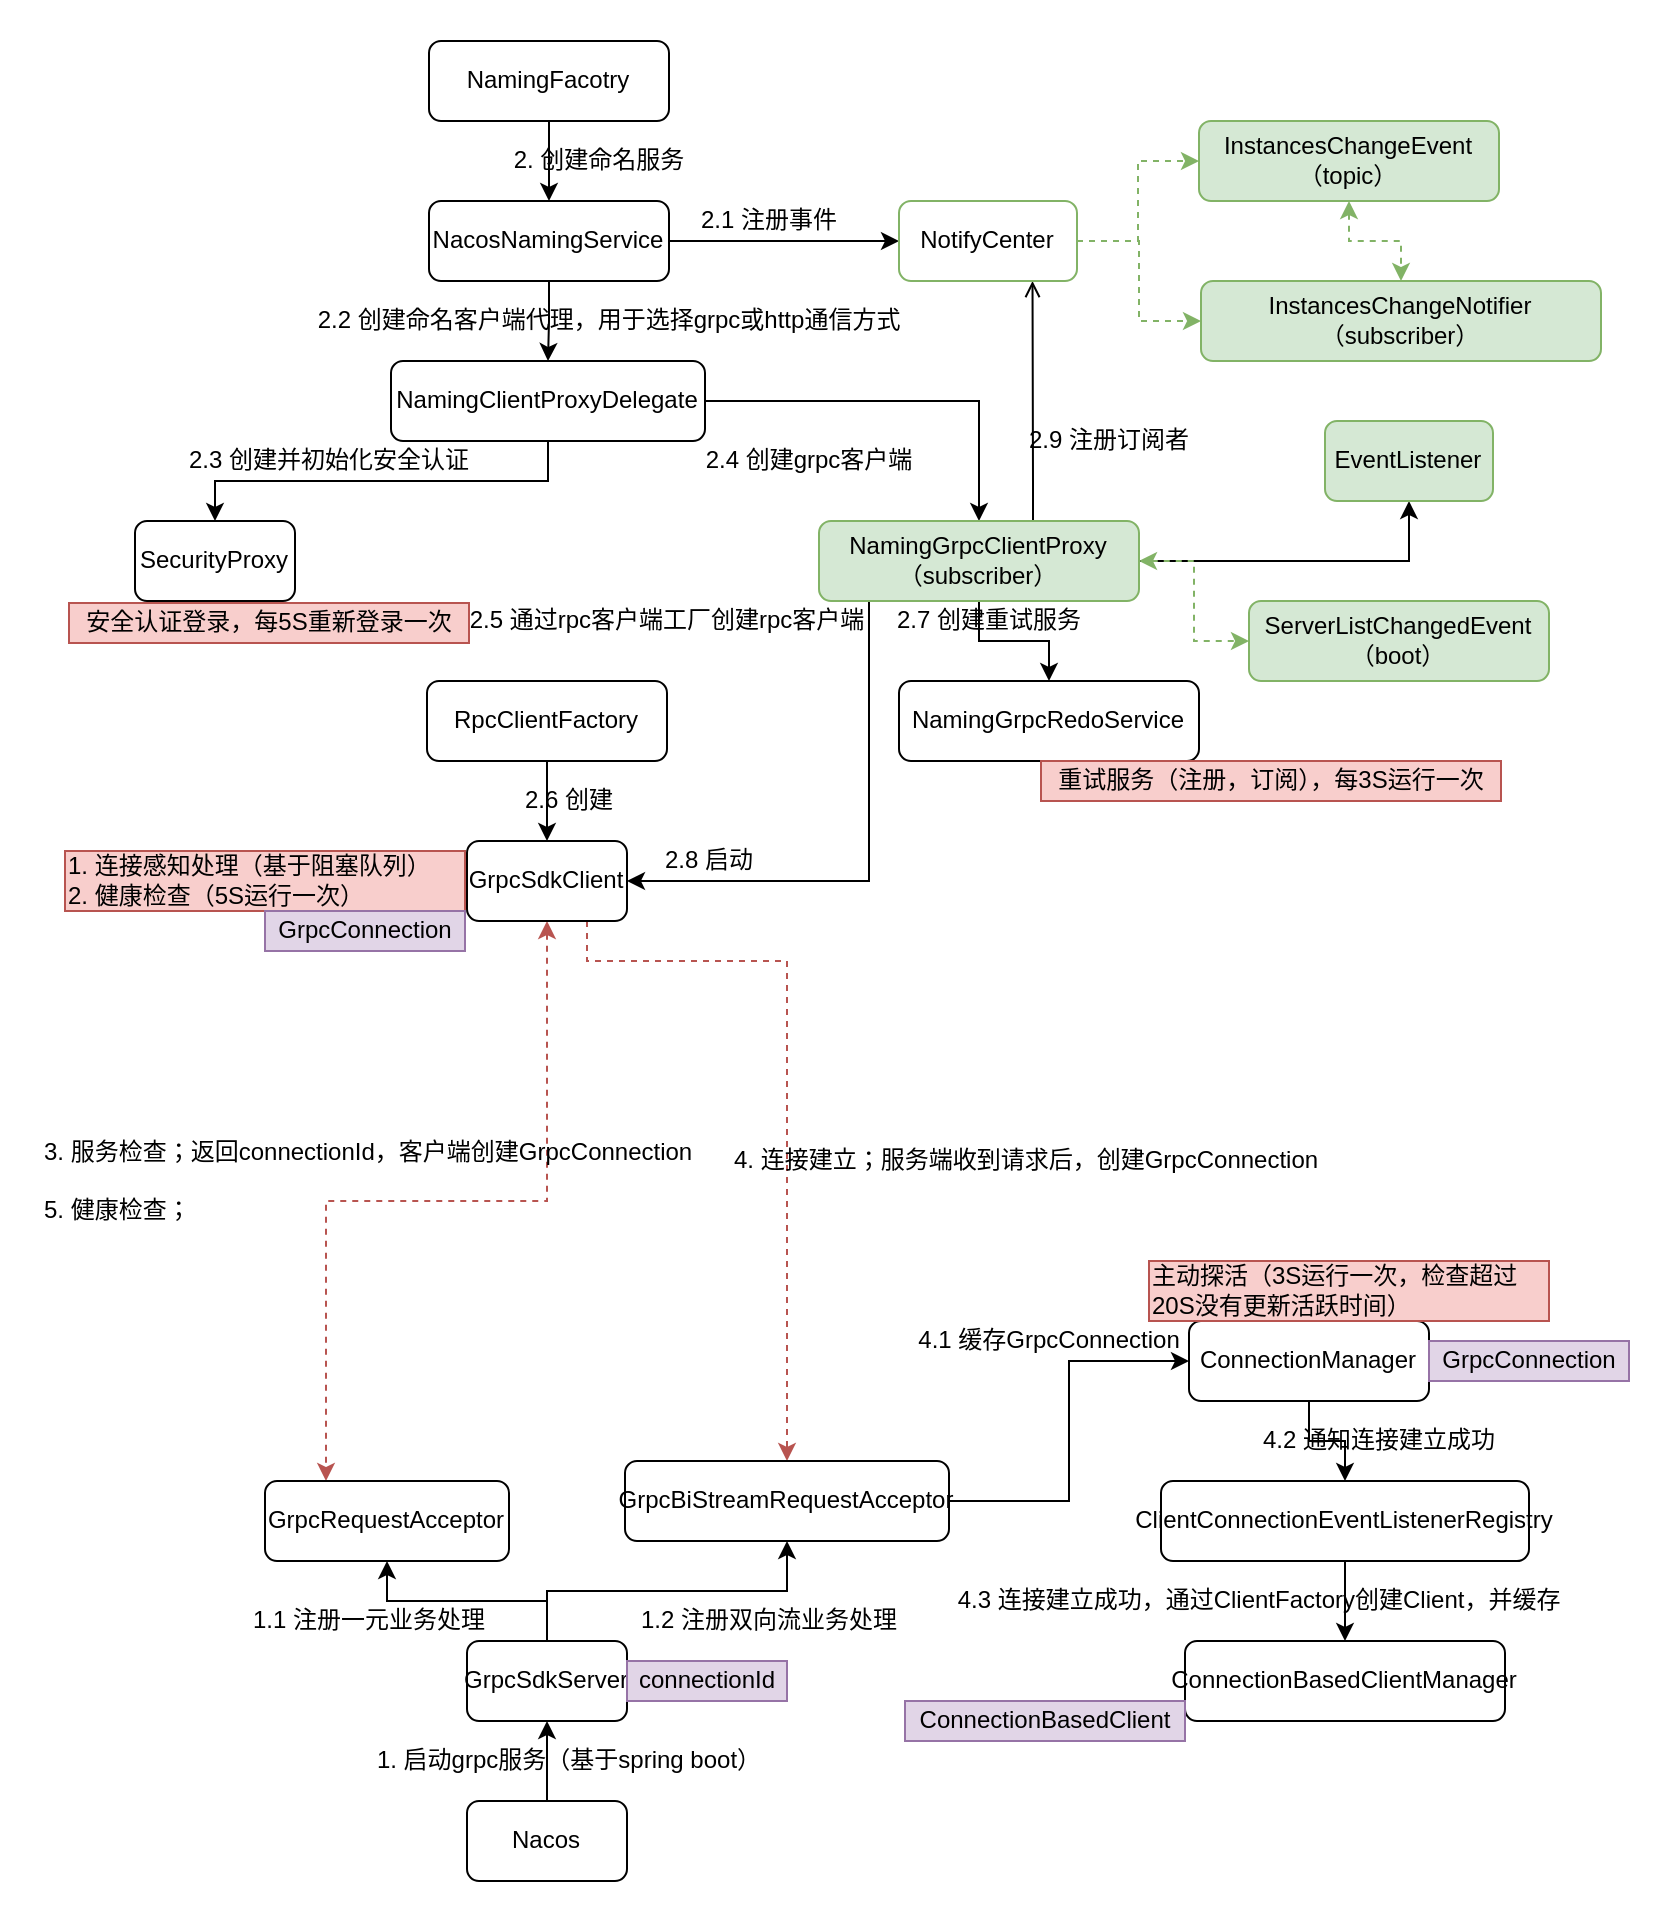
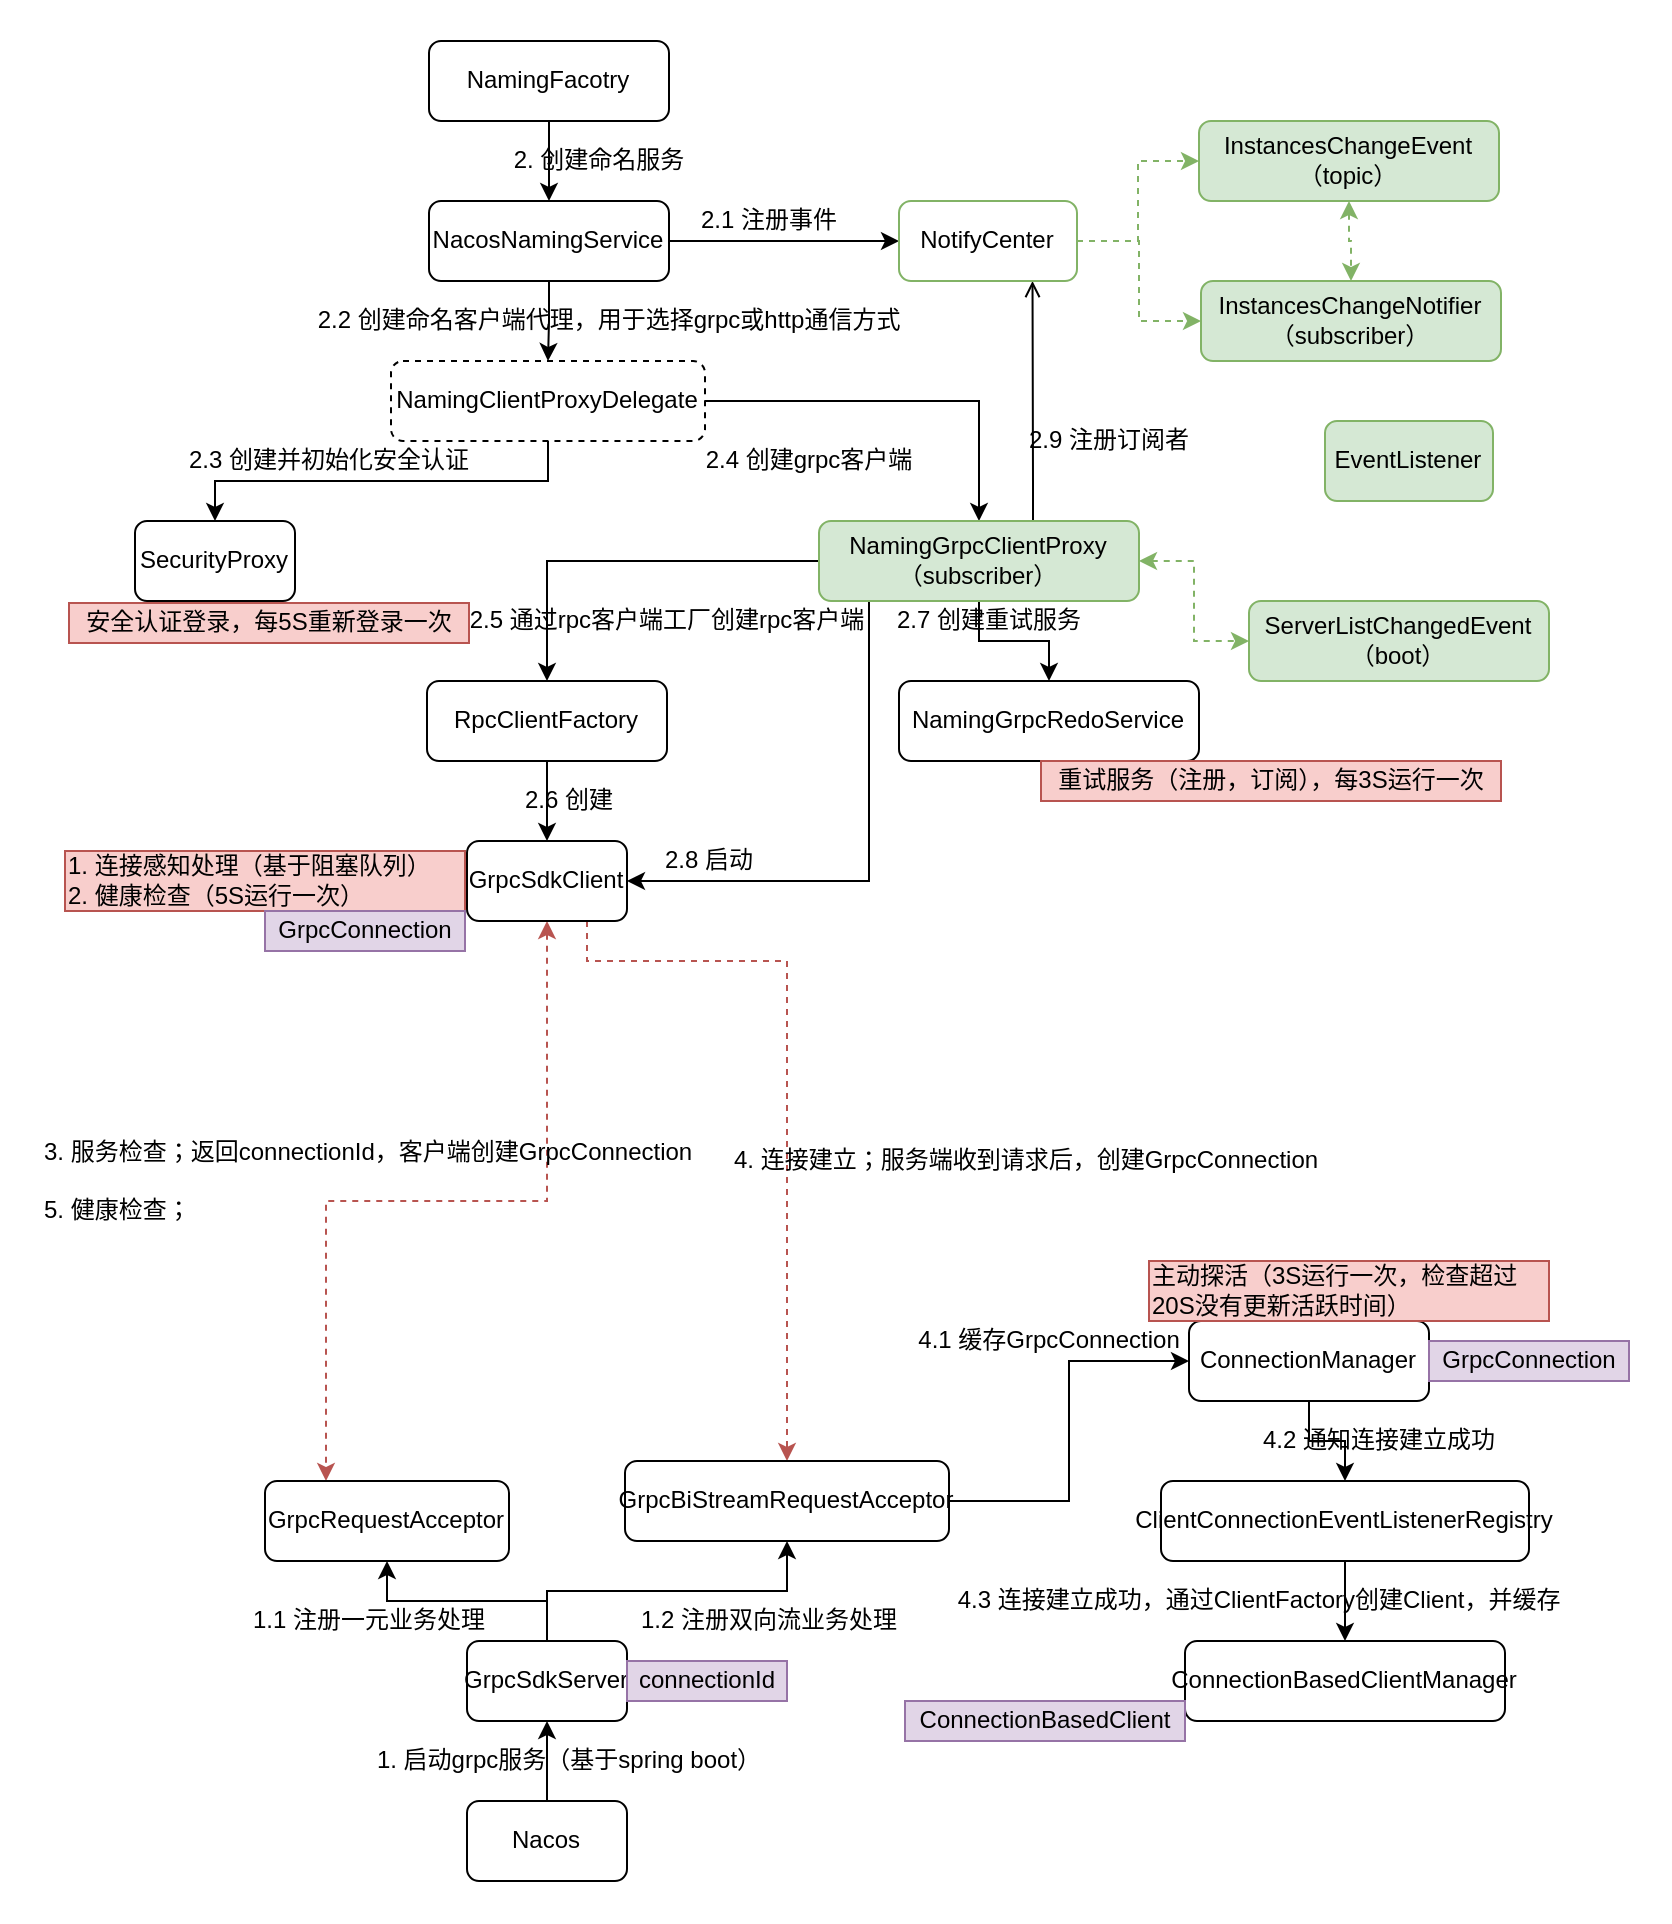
(1401, 321) -> (1351, 321)
(548, 401) -> (548, 401)
(1327, 561) -> (630, 561)
